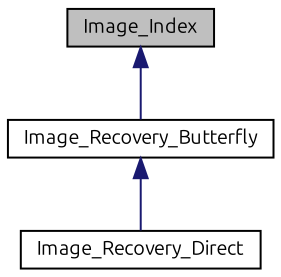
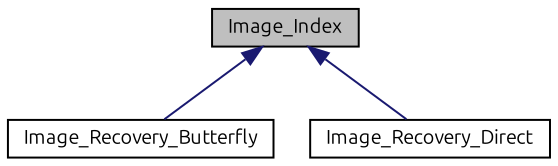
(141, 205) -> (366, 89)
